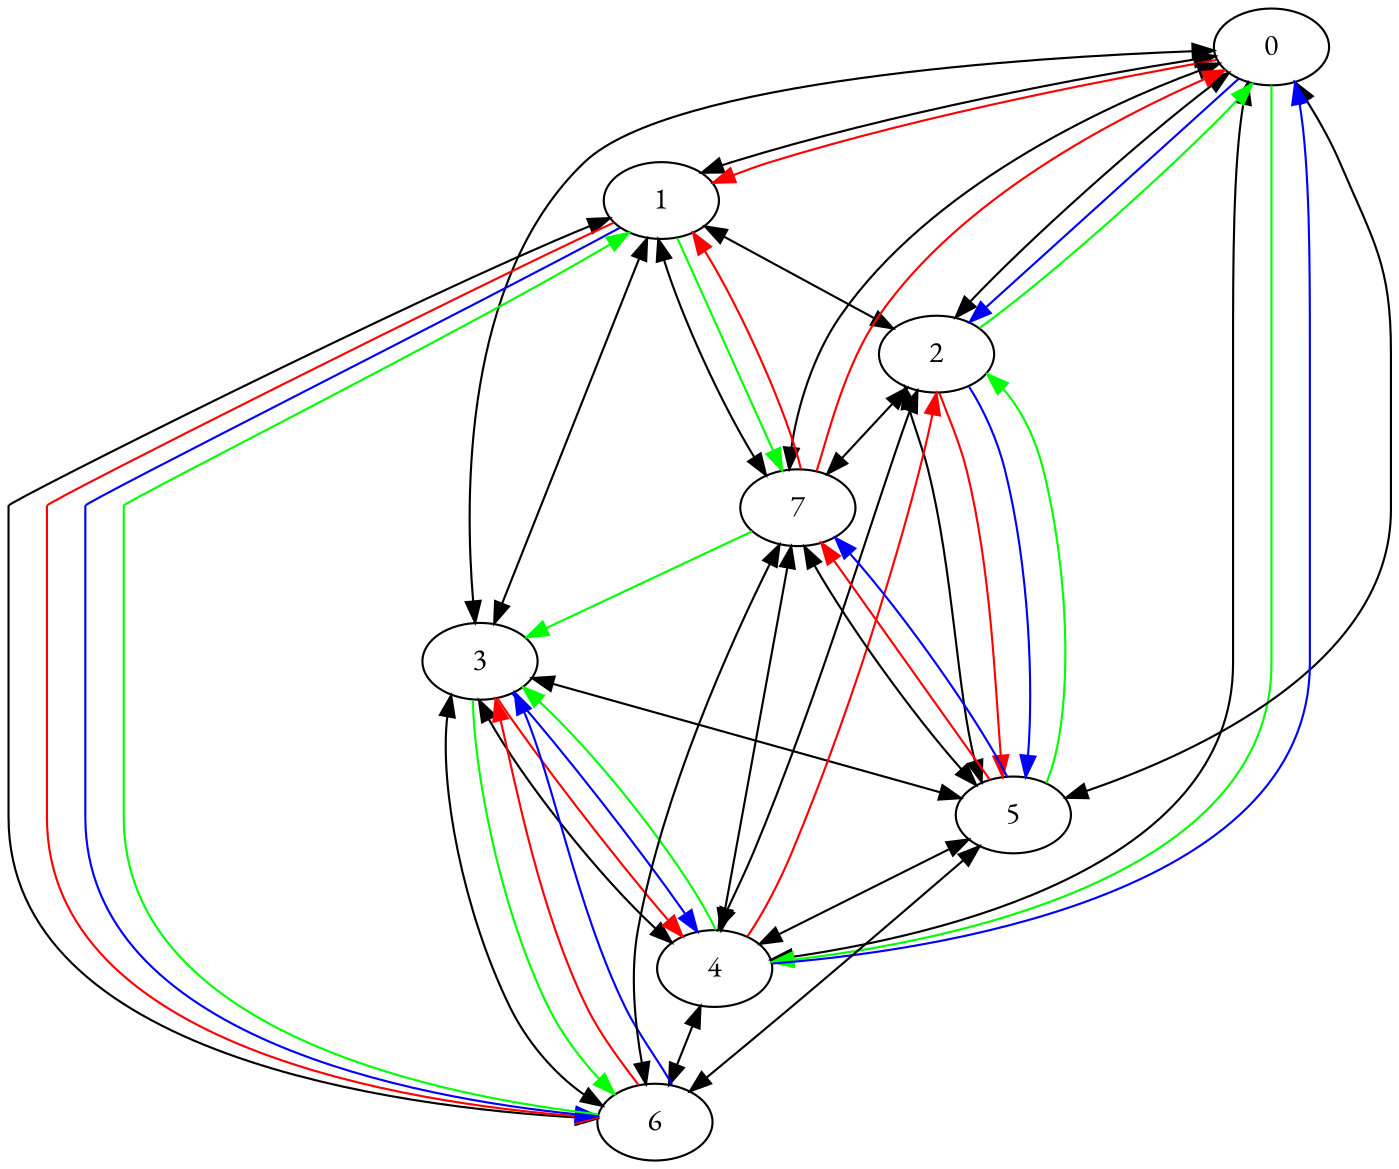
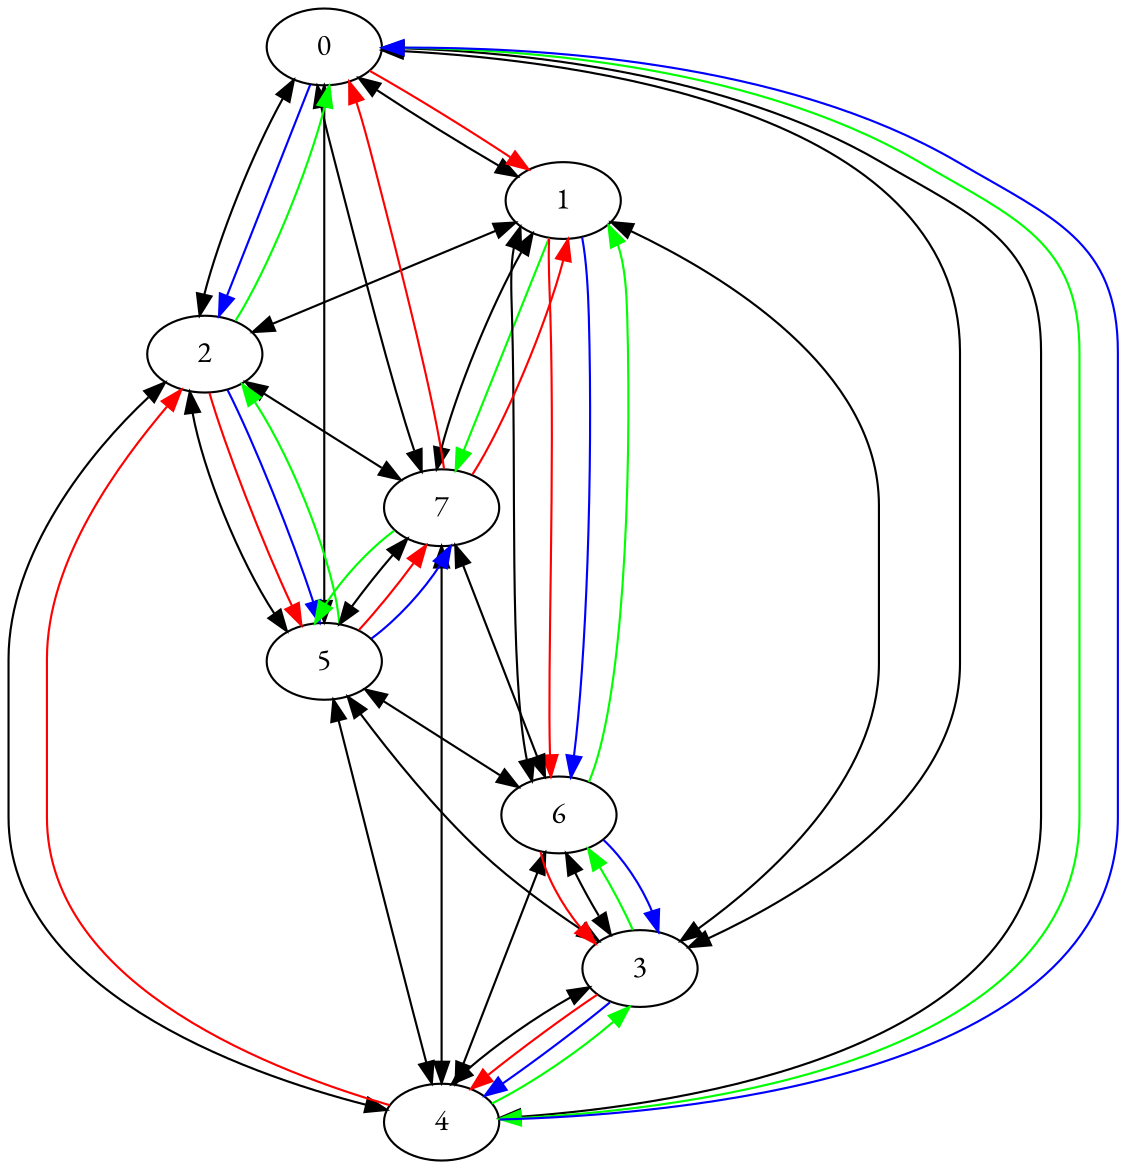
(649, 580) -> (357, 565)
